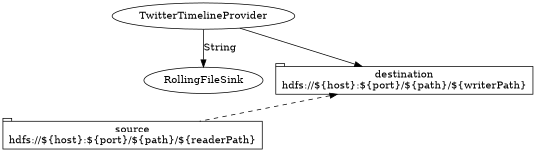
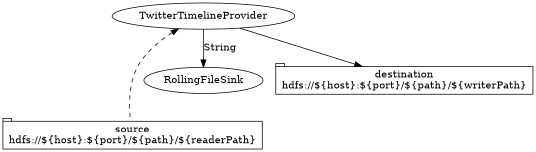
(265, 108) -> (136, 70)
